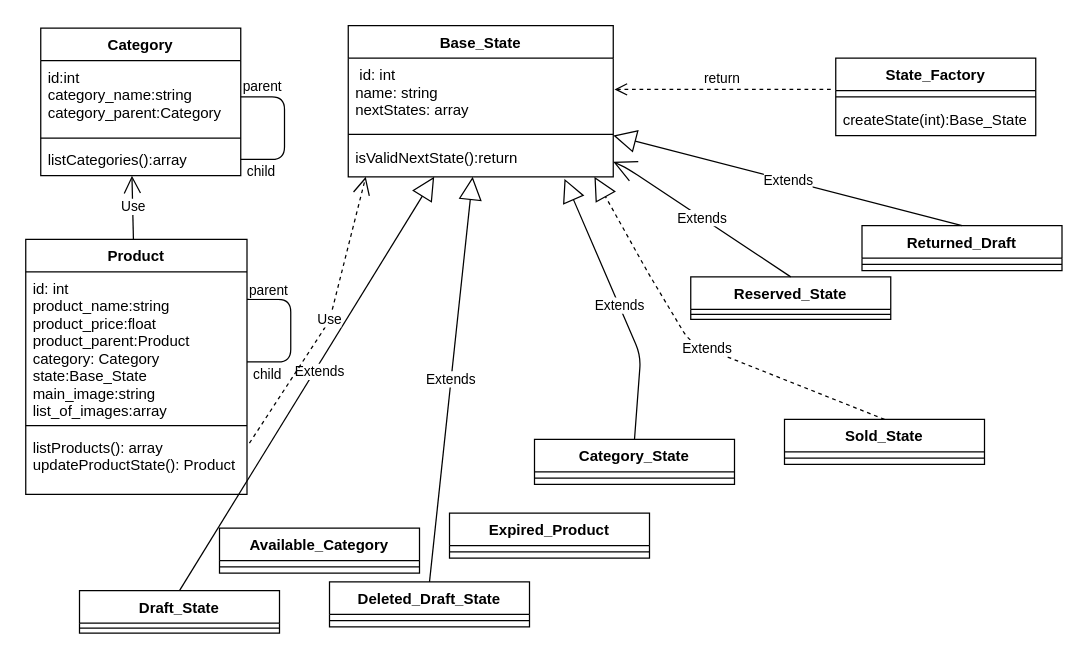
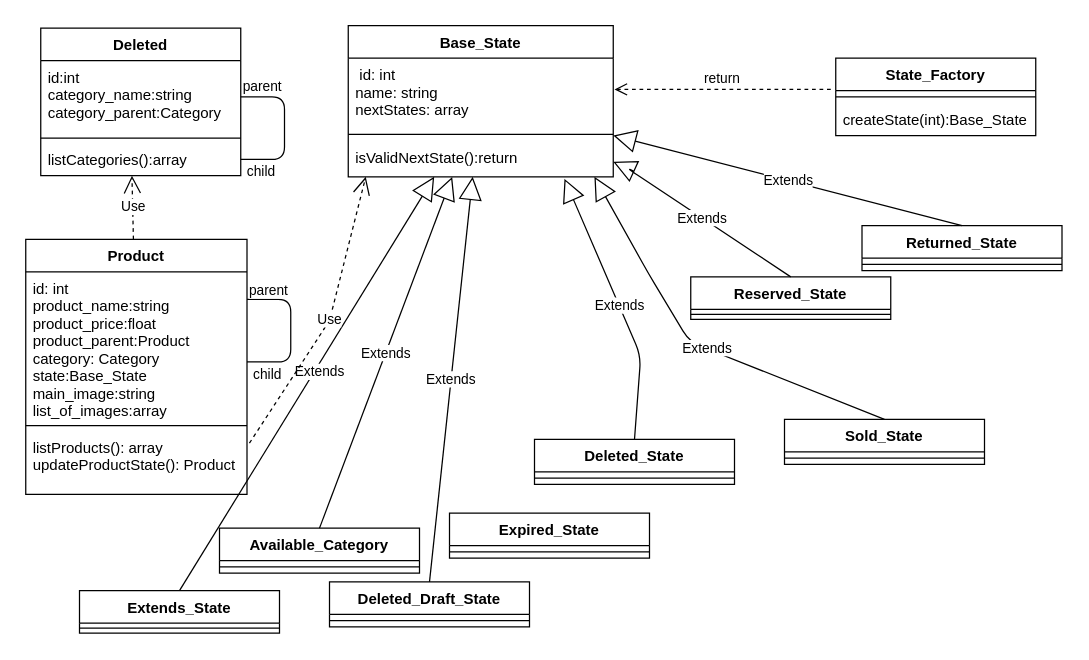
(140, 45) -> (140, 45)
(625, 167) -> (629, 170)
(133, 226) -> (133, 226)
(961, 243) -> (961, 243)
none -> (382, 363)
(802, 387) -> (802, 387)
(634, 456) -> (634, 456)
(549, 530) -> (549, 530)
(179, 608) -> (179, 608)
